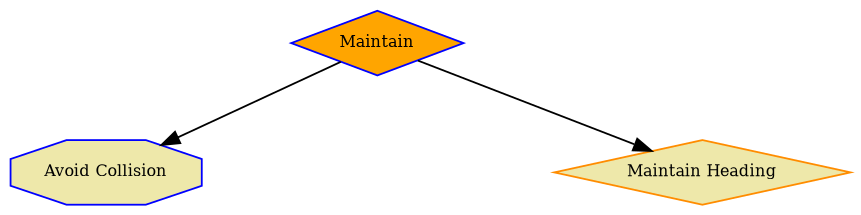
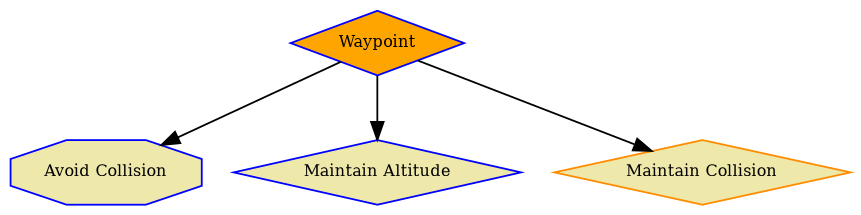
(377, 43) -> (377, 43)
none -> (377, 172)
(702, 172) -> (702, 172)
